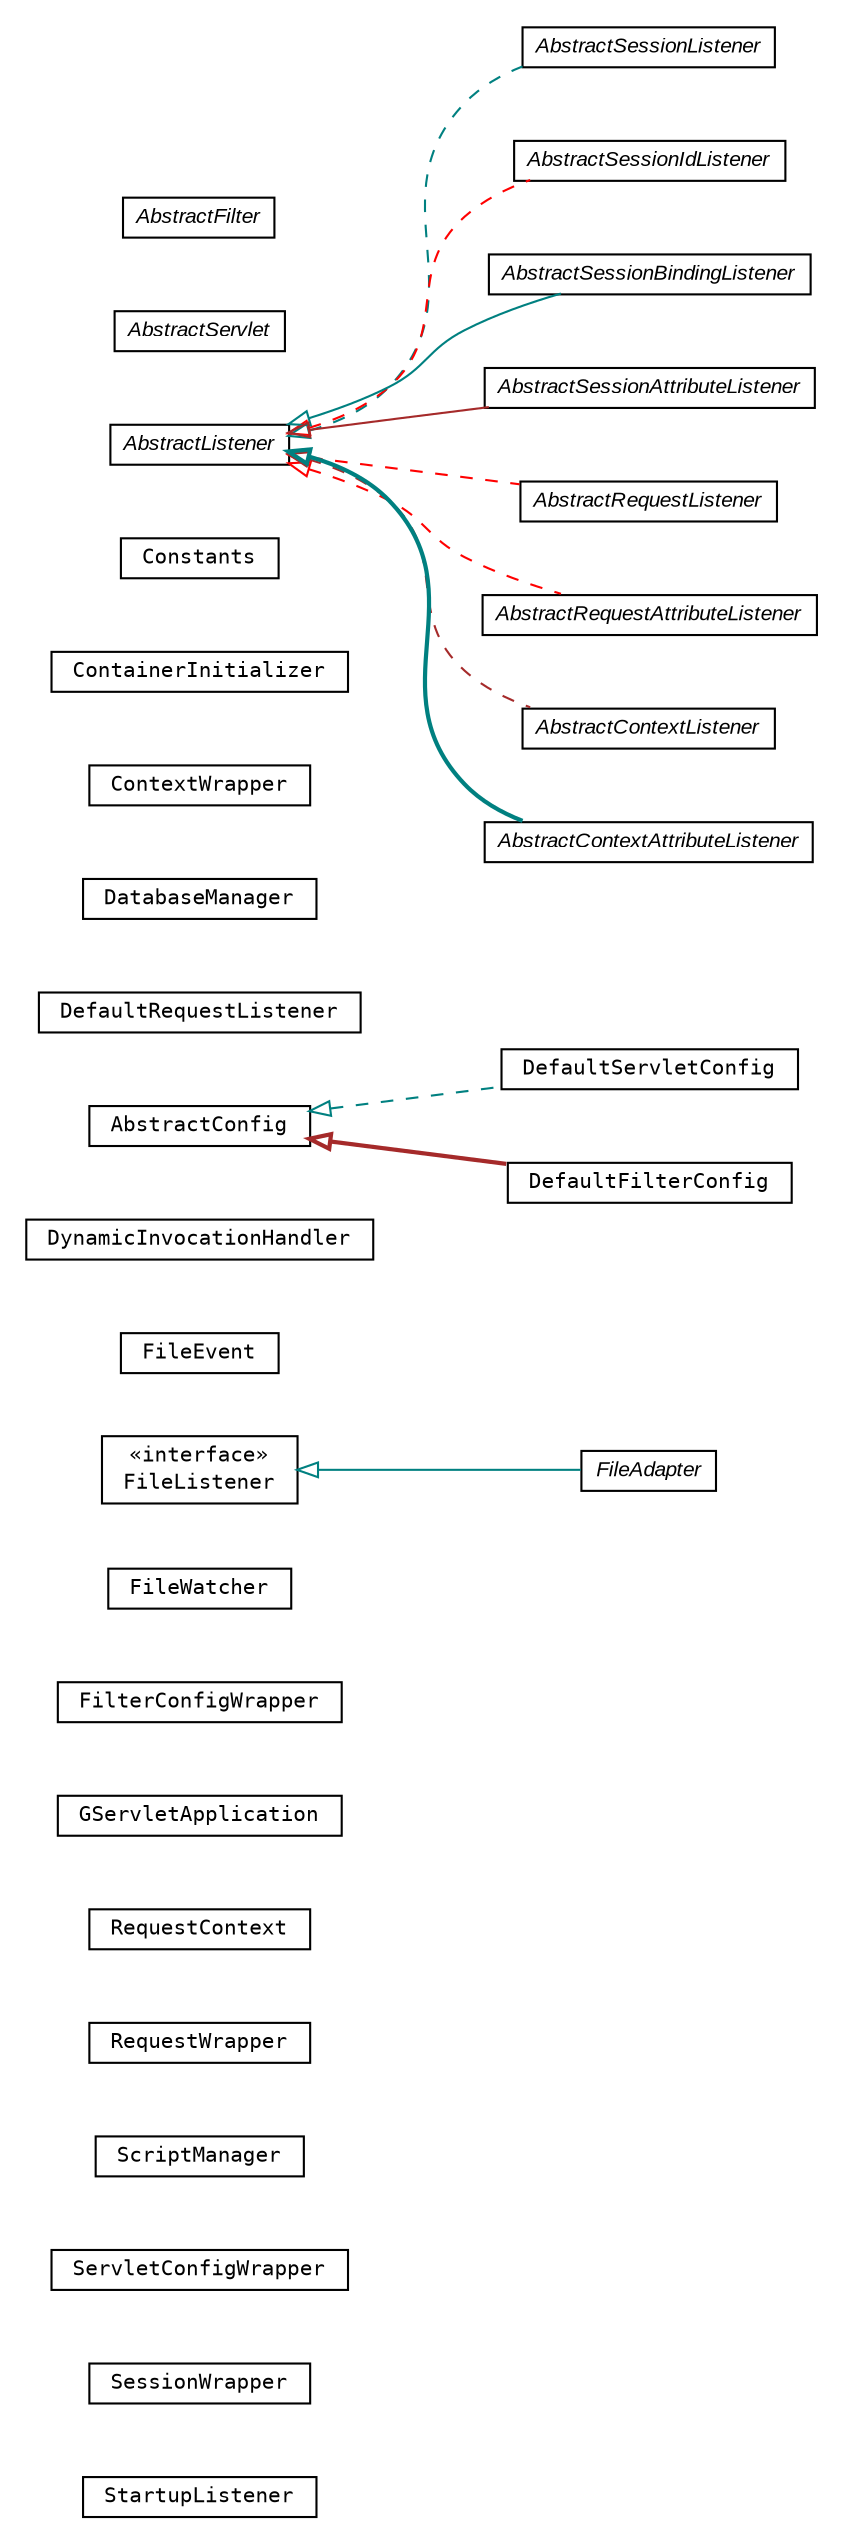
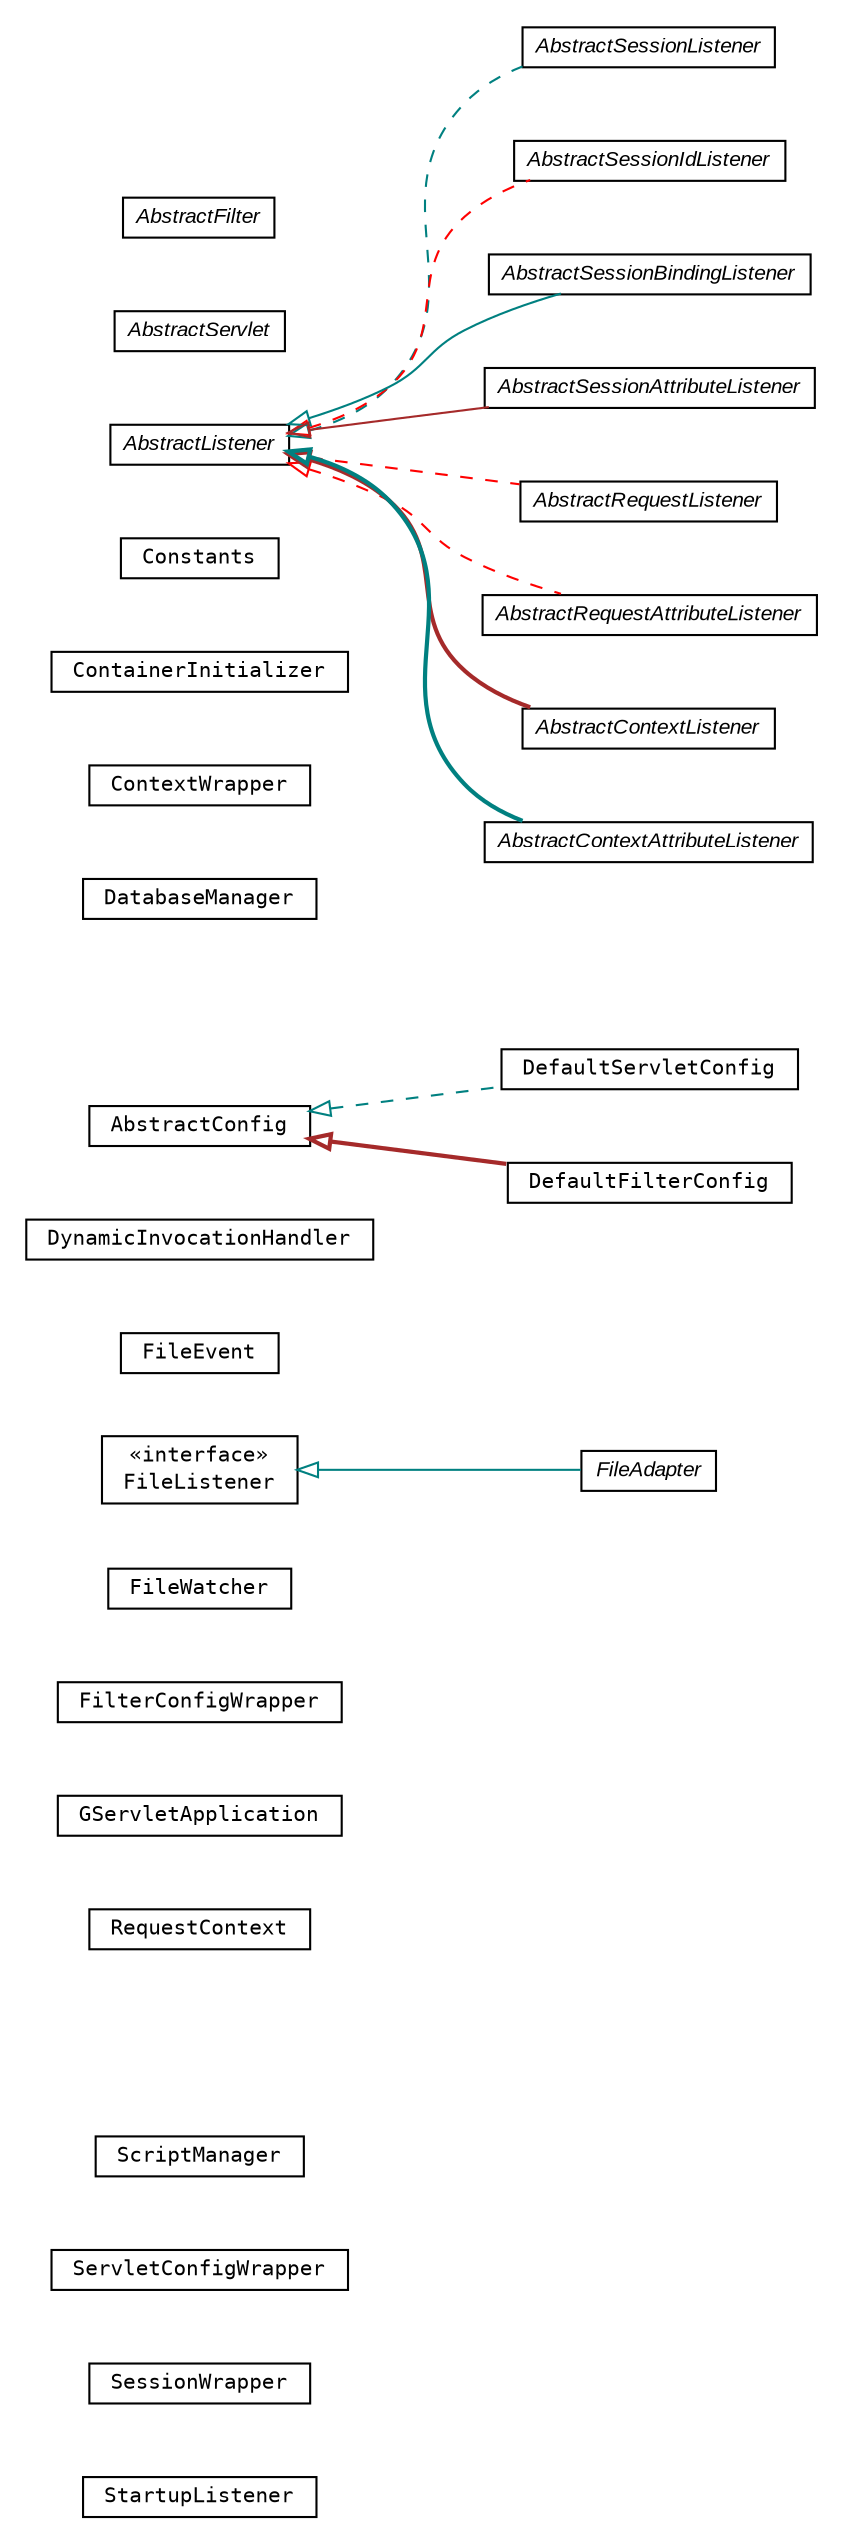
(440, 638) -> (440, 638)
(199, 1011) -> none
(199, 2042) -> none
